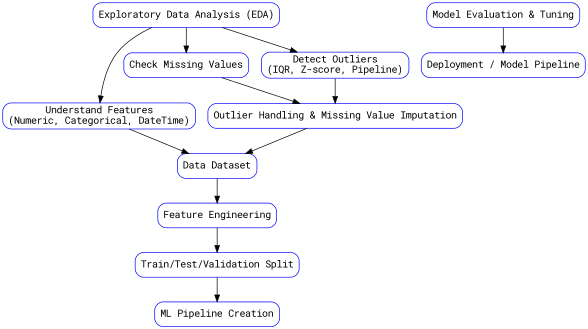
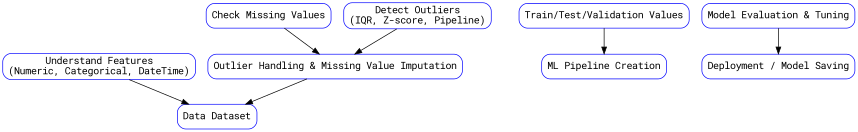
(186, 15) -> none
(503, 65) -> (778, 67)
(217, 215) -> none
(217, 265) -> (604, 16)
